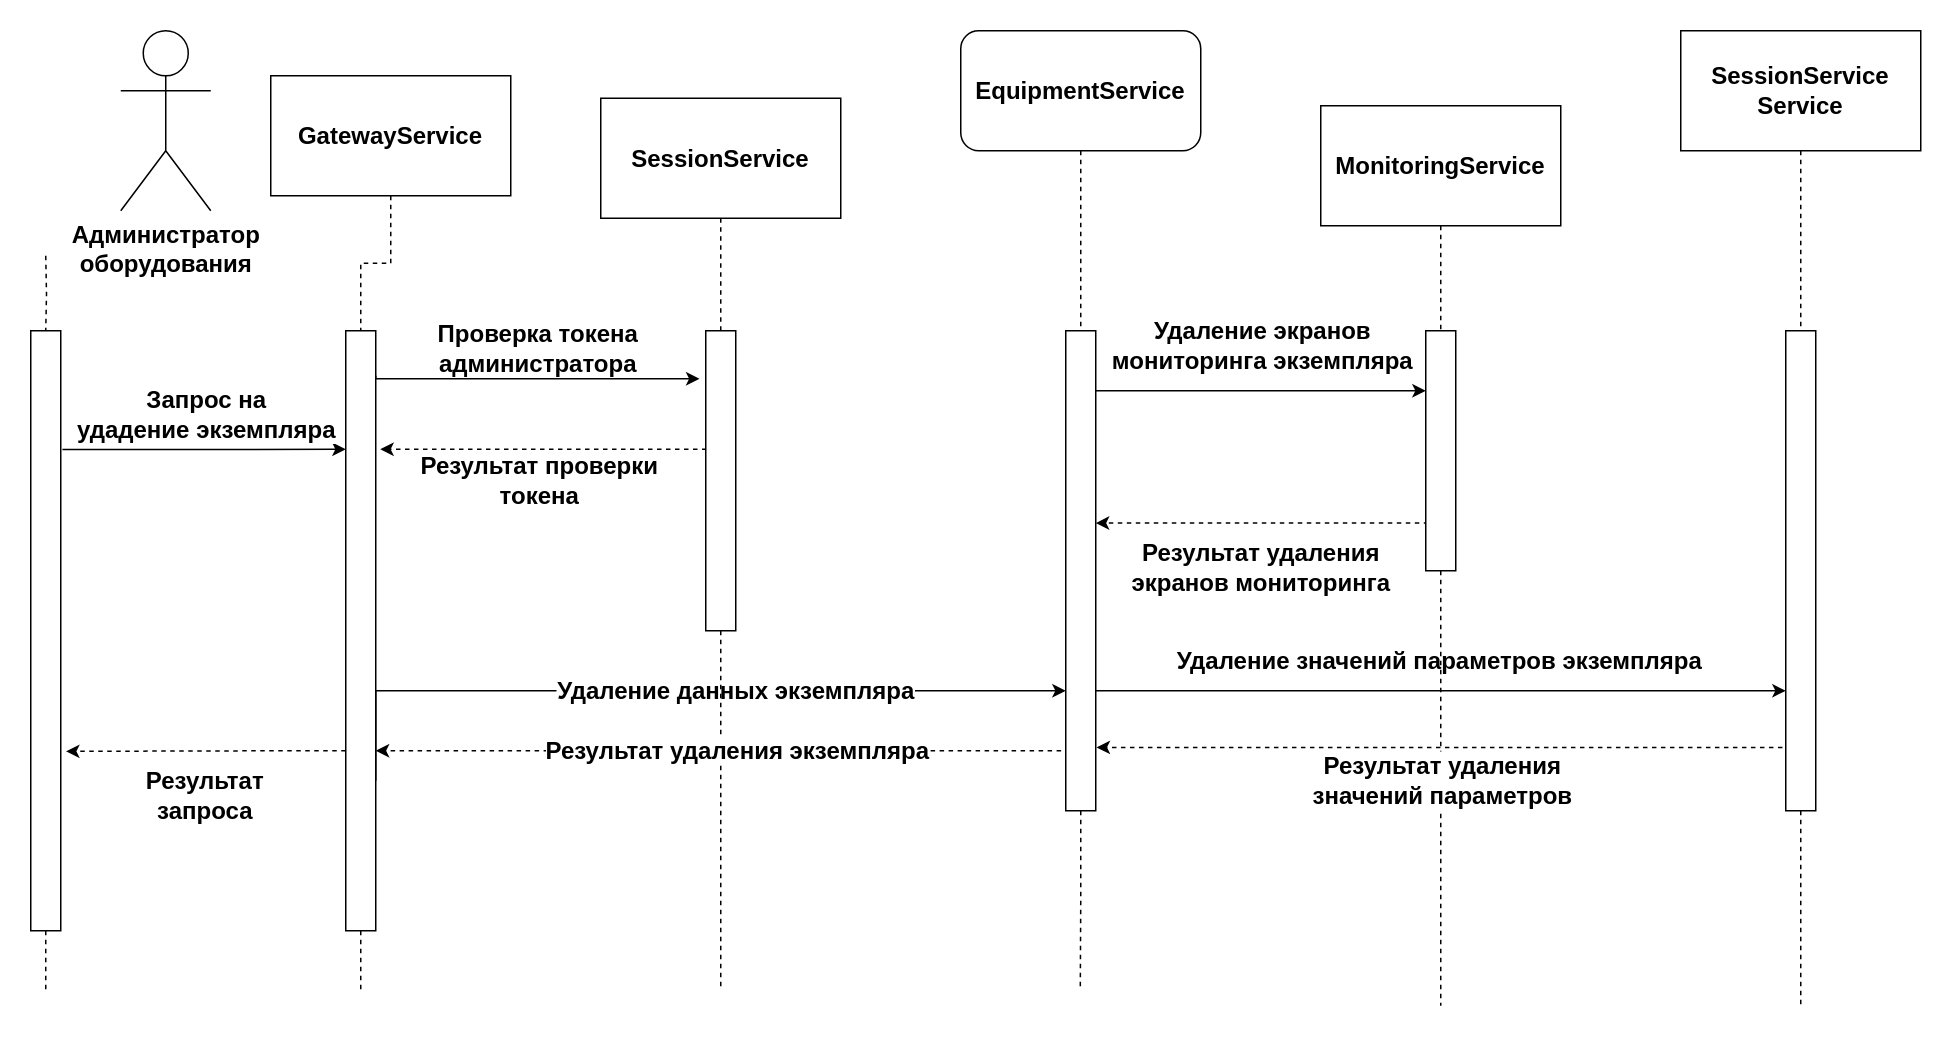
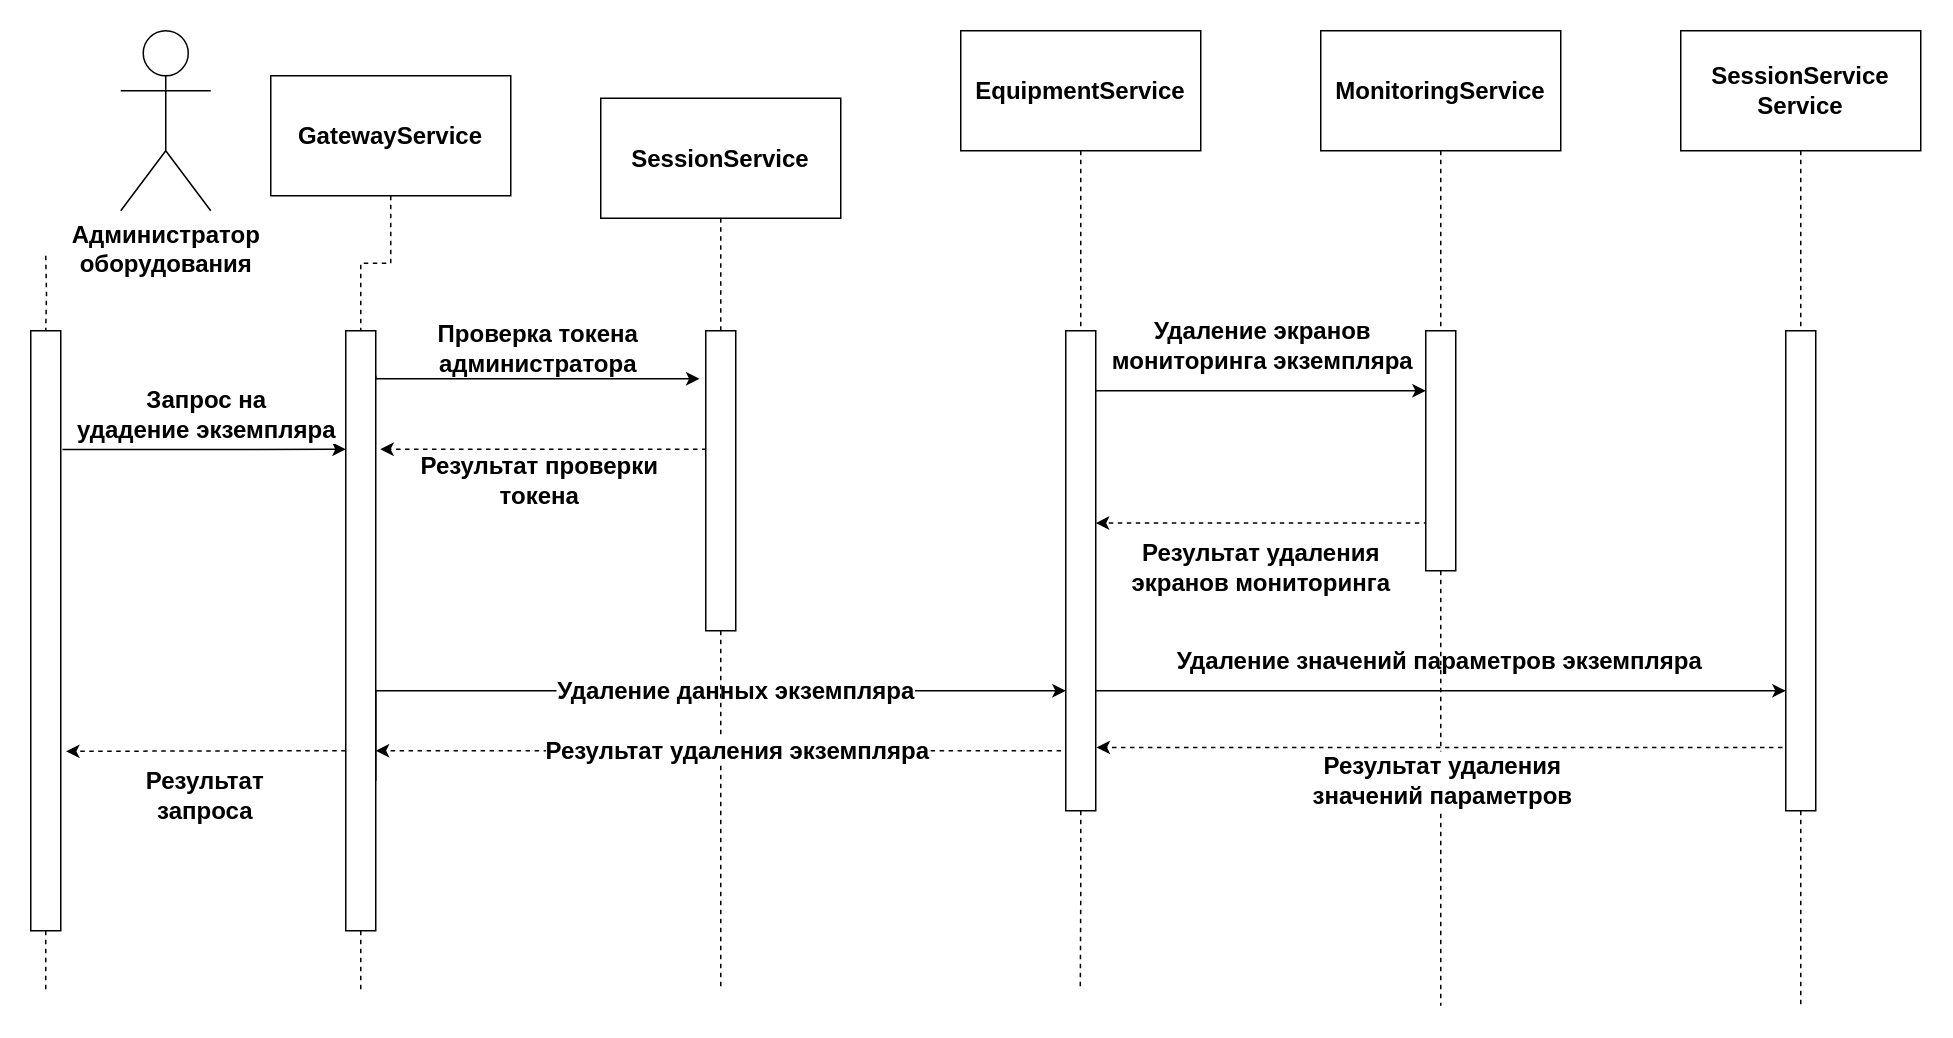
(1081, 91) -> (1081, 91)
(1441, 166) -> (1441, 91)
